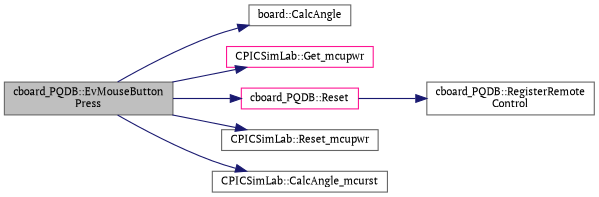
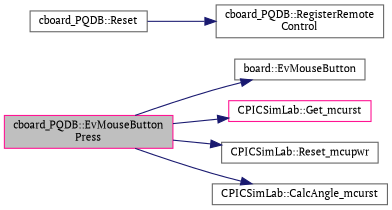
(300, 15) -> (300, 69)
(300, 57) -> (300, 111)
(89, 98) -> (89, 132)
(202, 98) -> none
(300, 98) -> (89, 21)
